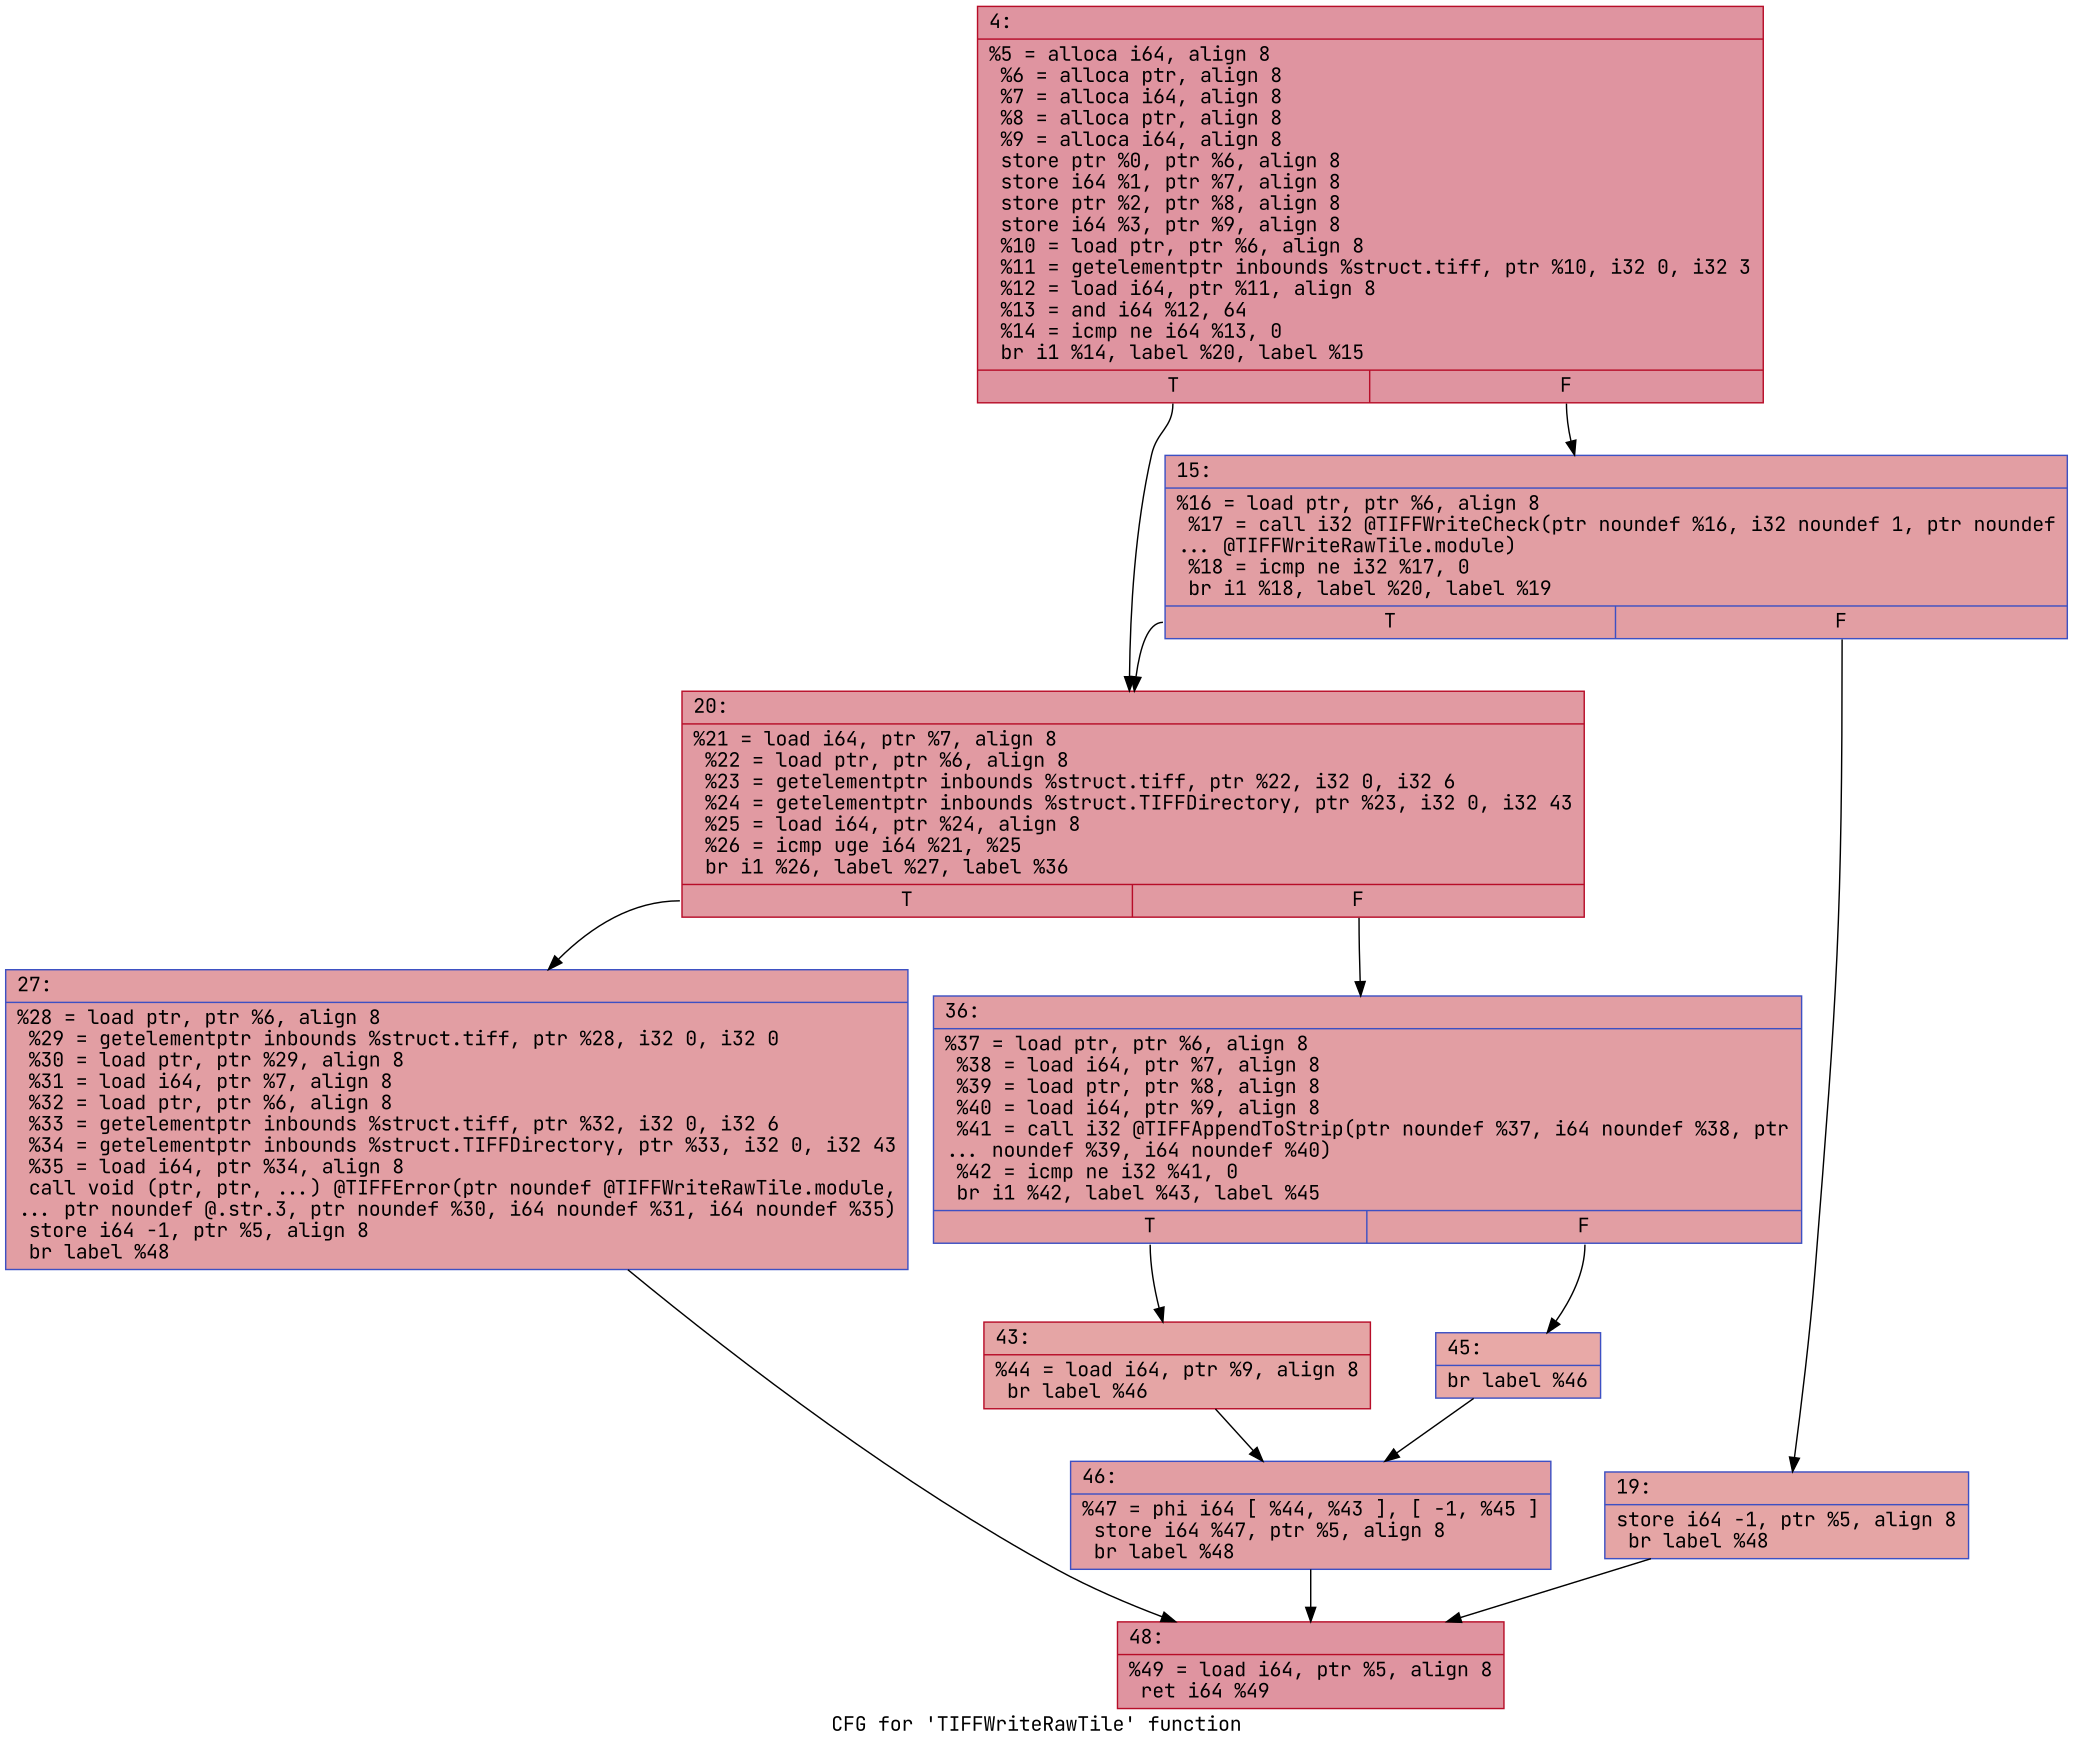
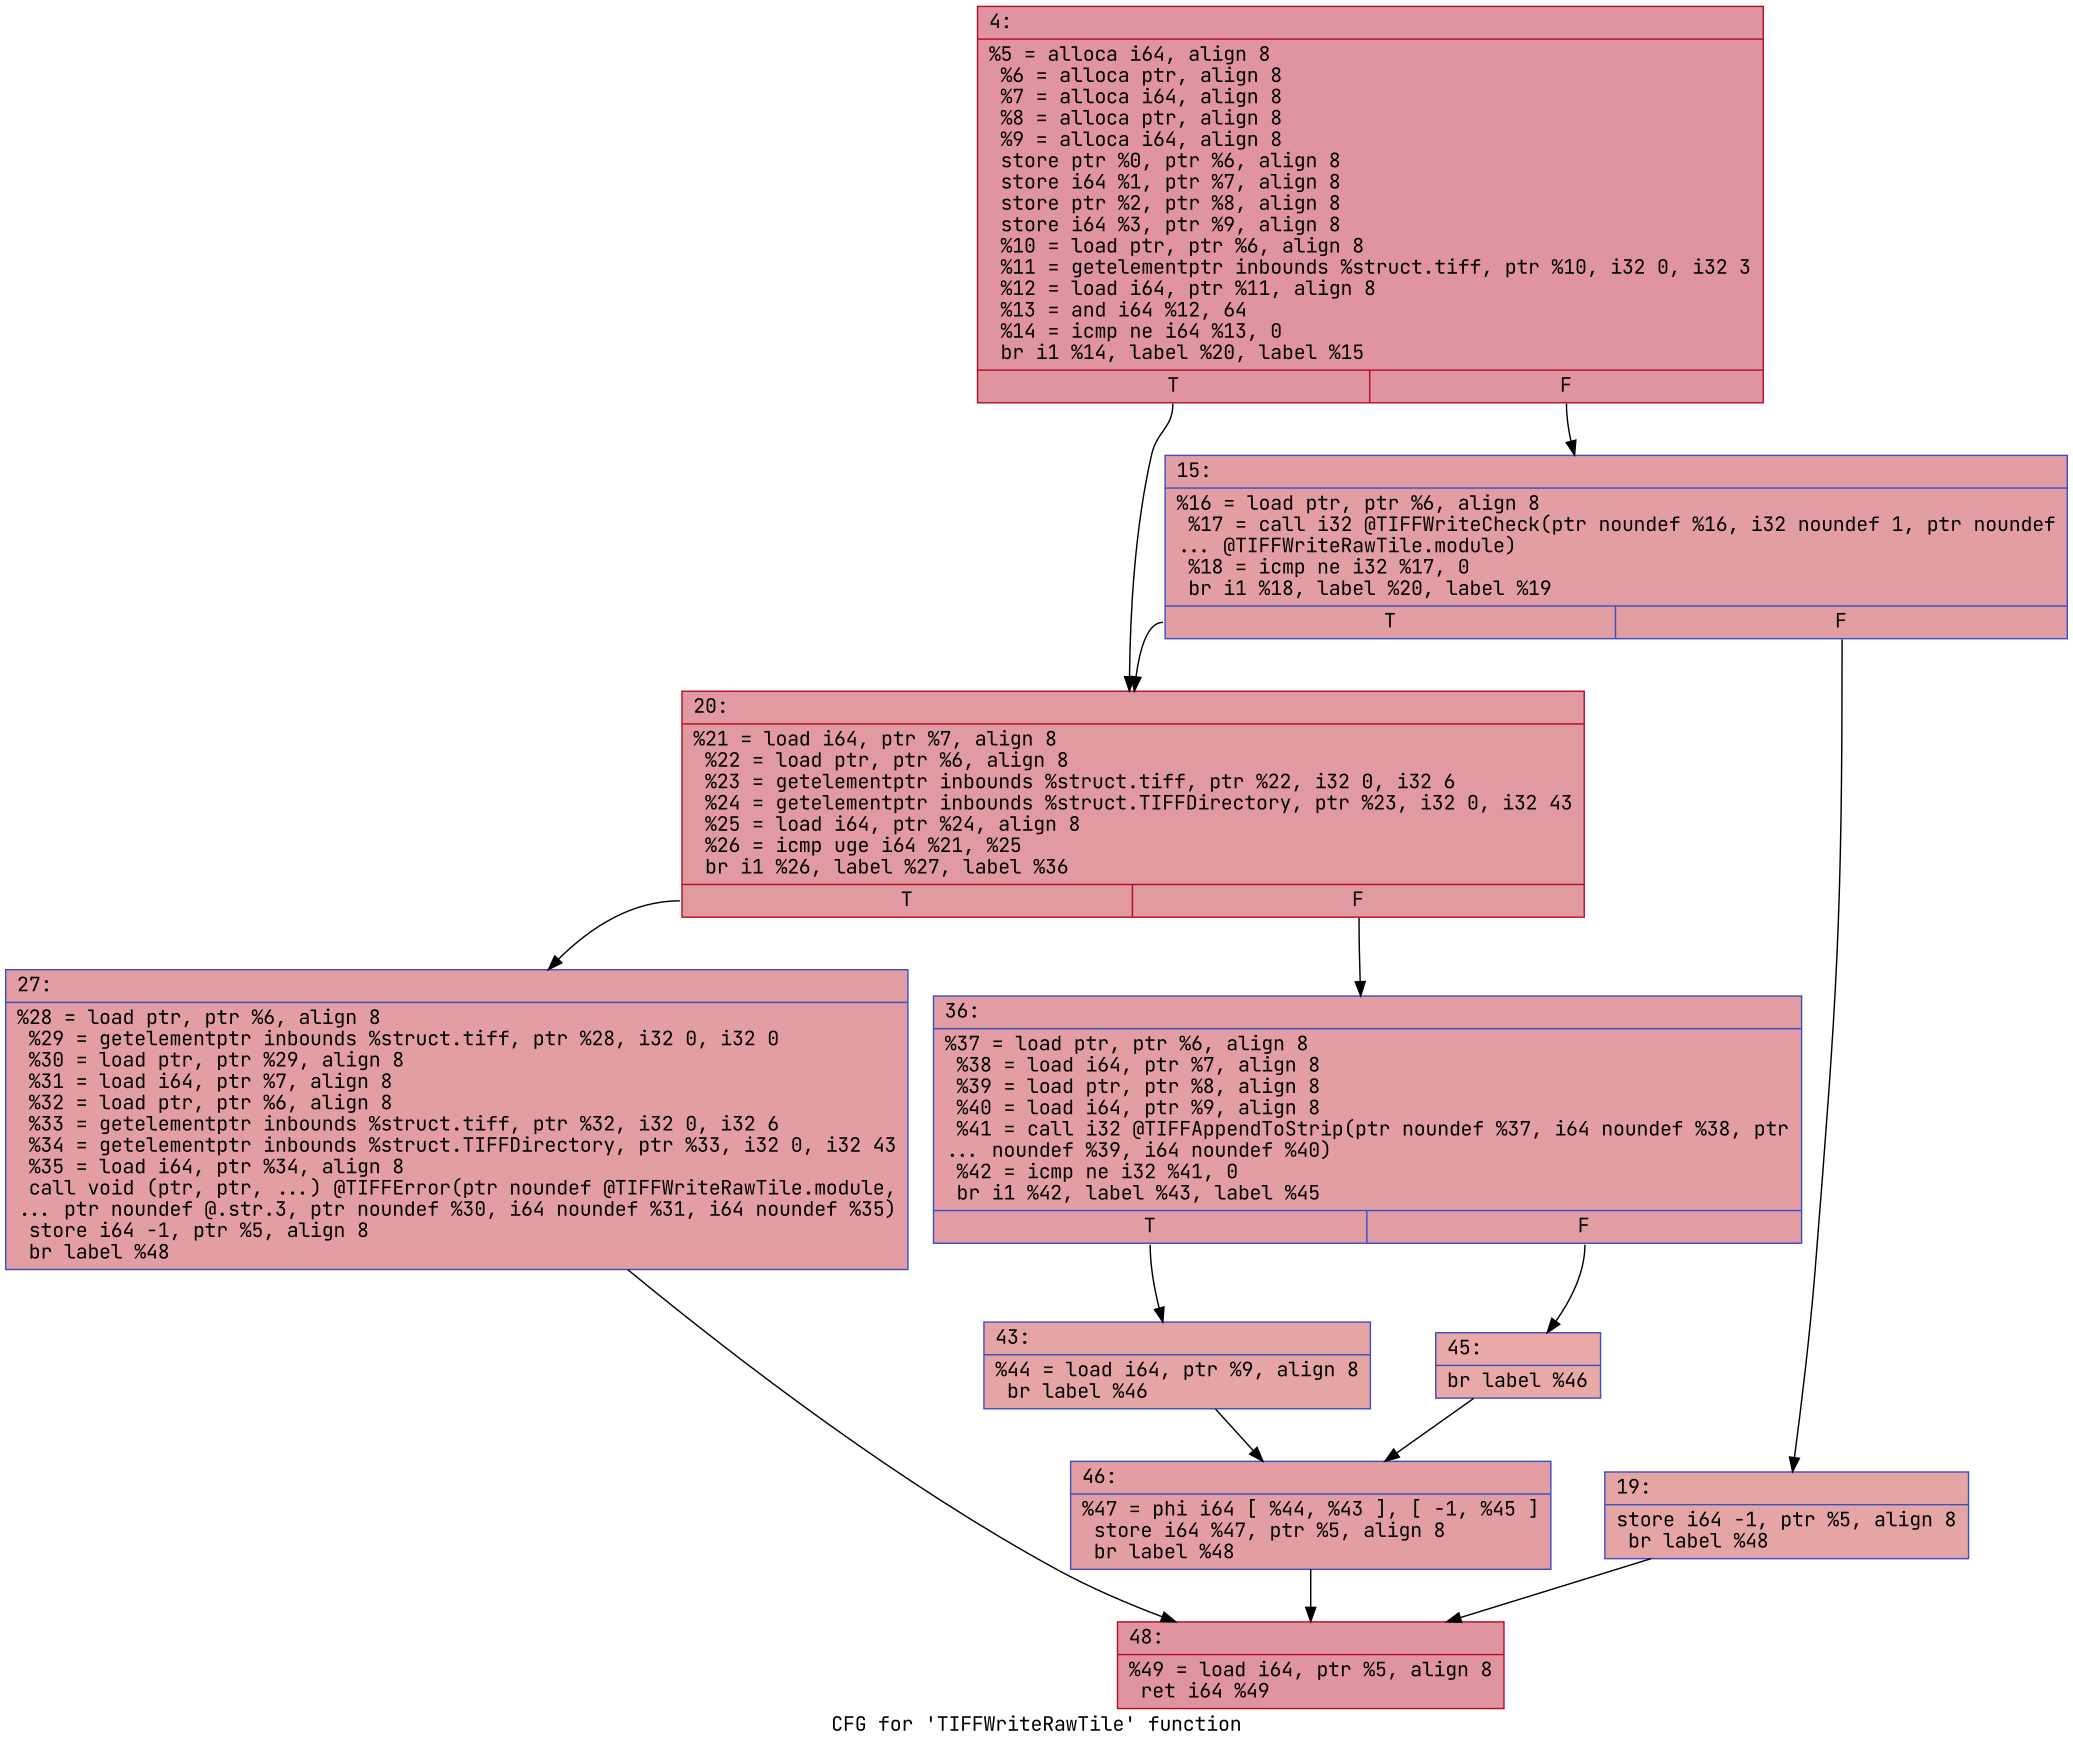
(1177, 1365) -> (1177, 1365)
